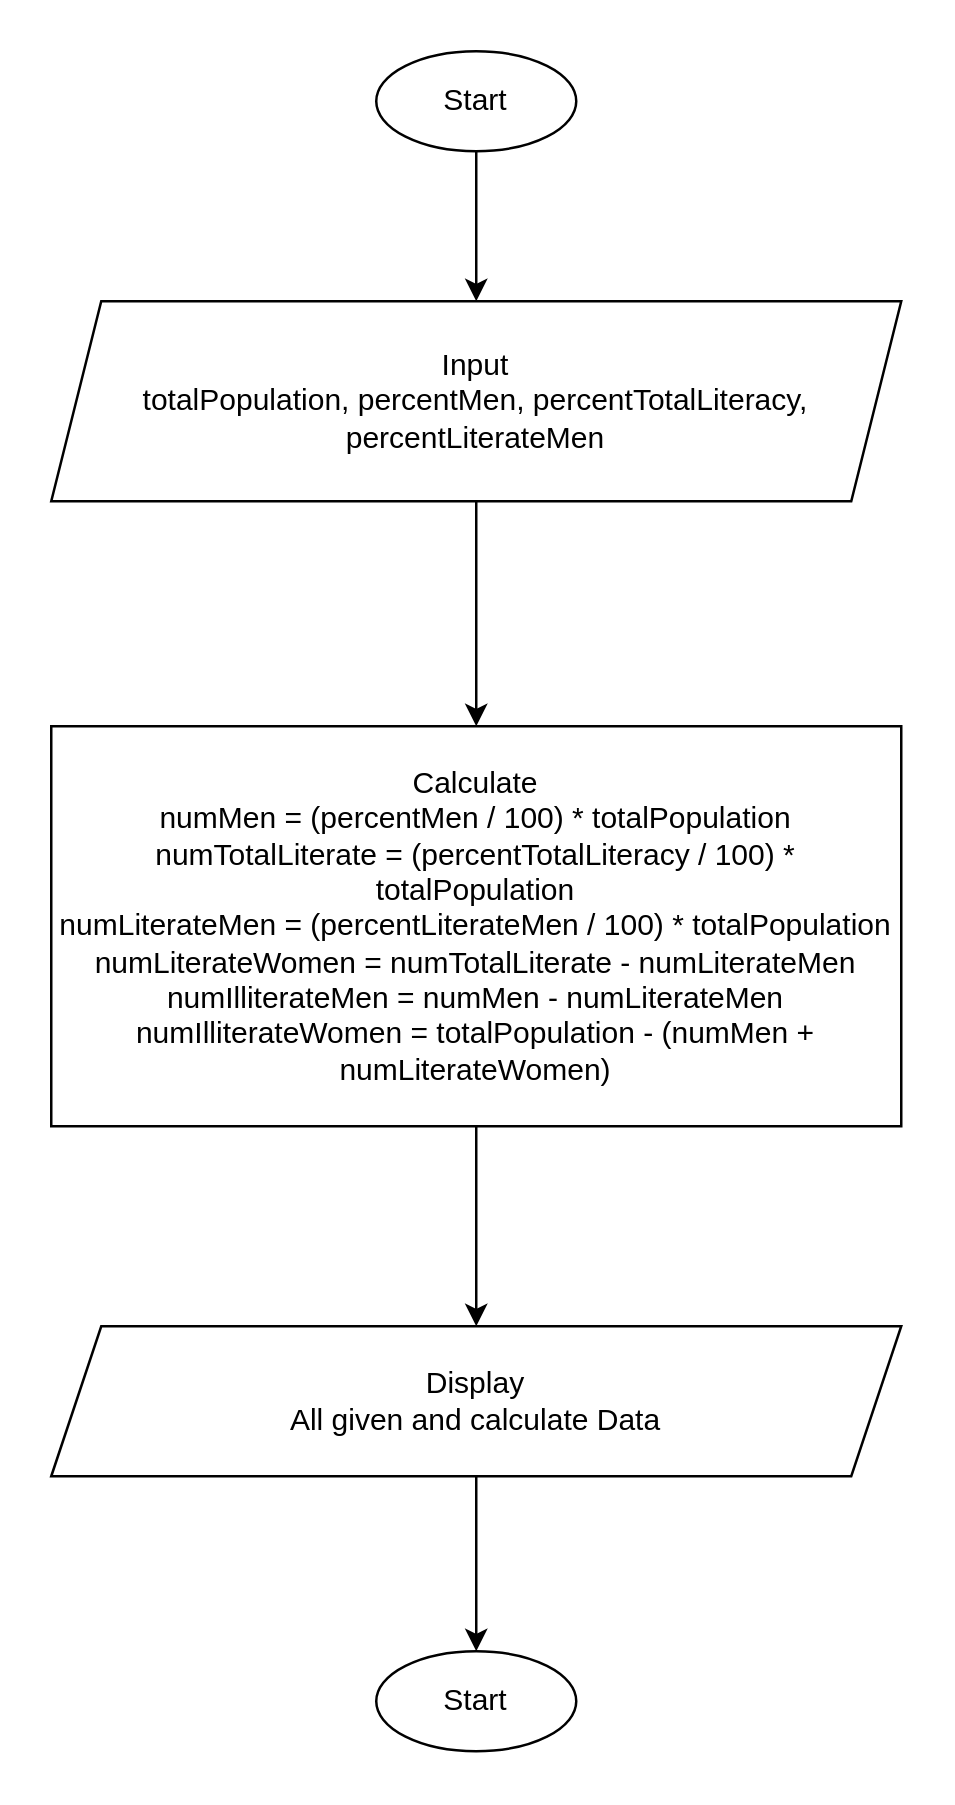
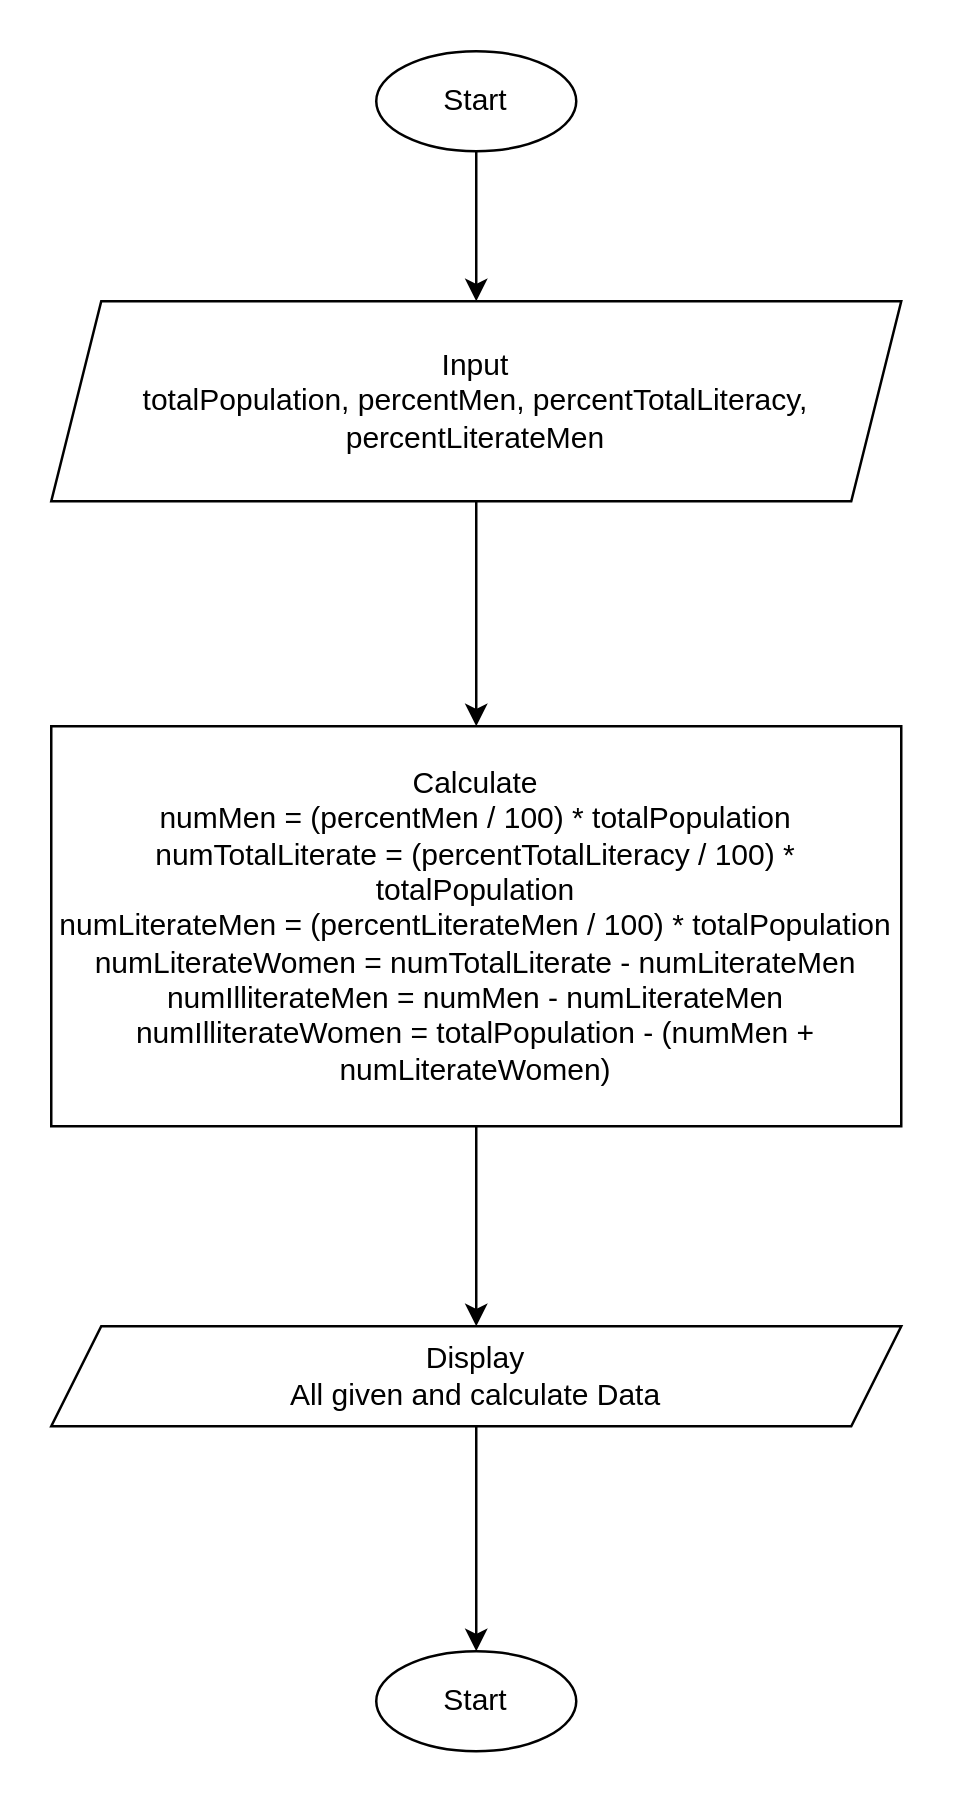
(476, 1401) -> (476, 1376)
